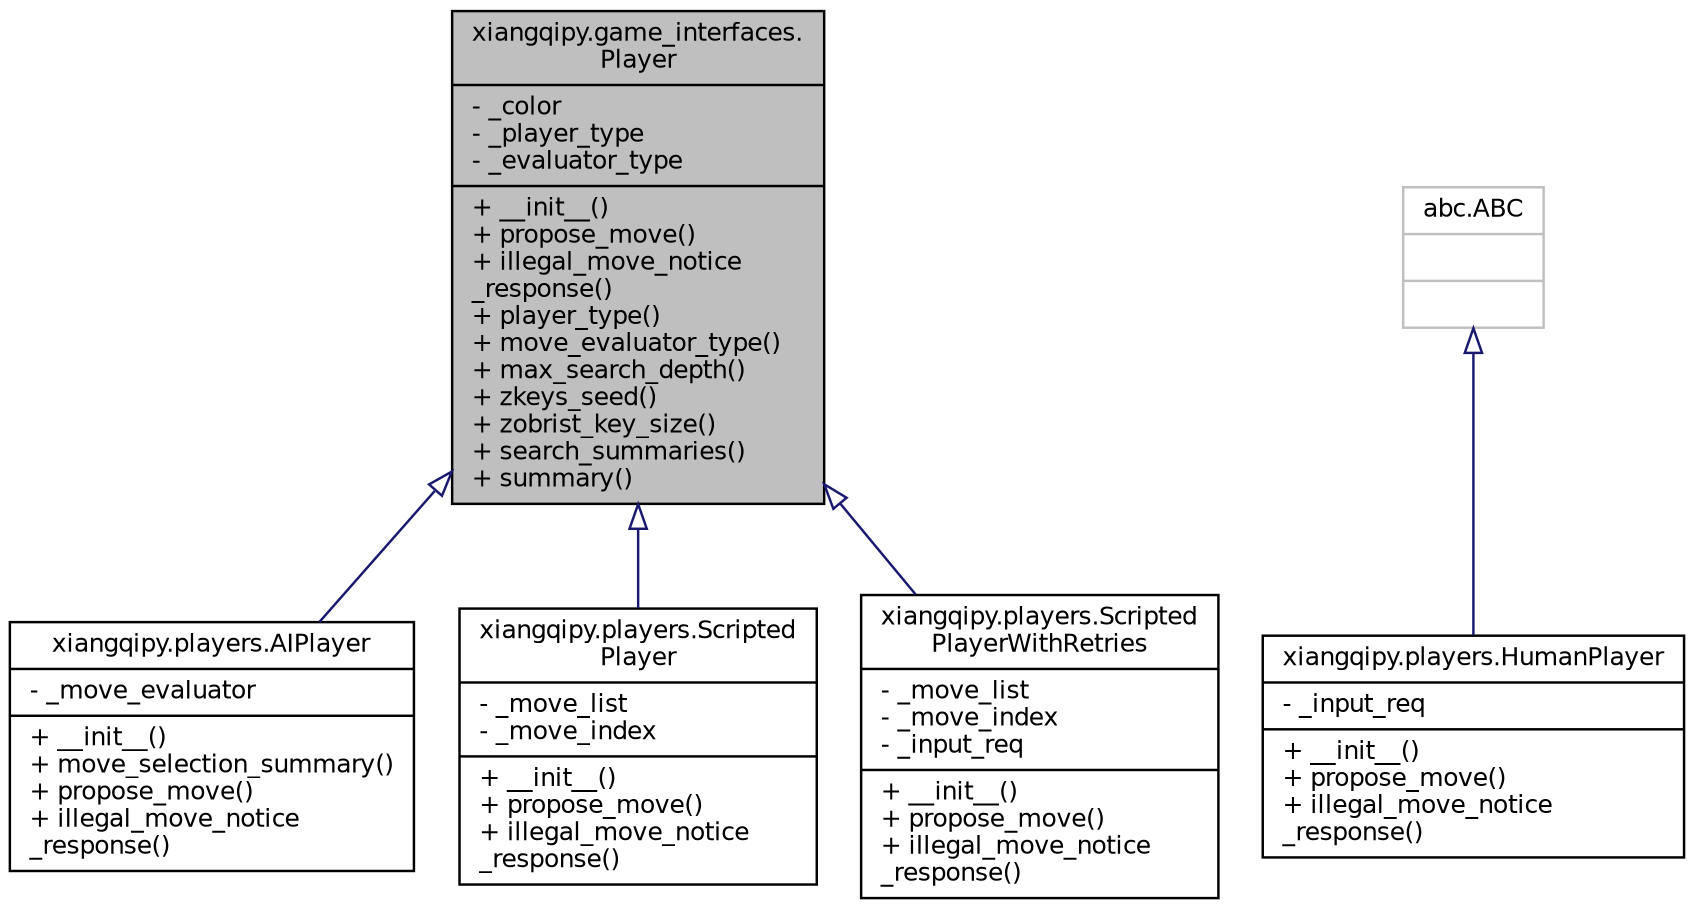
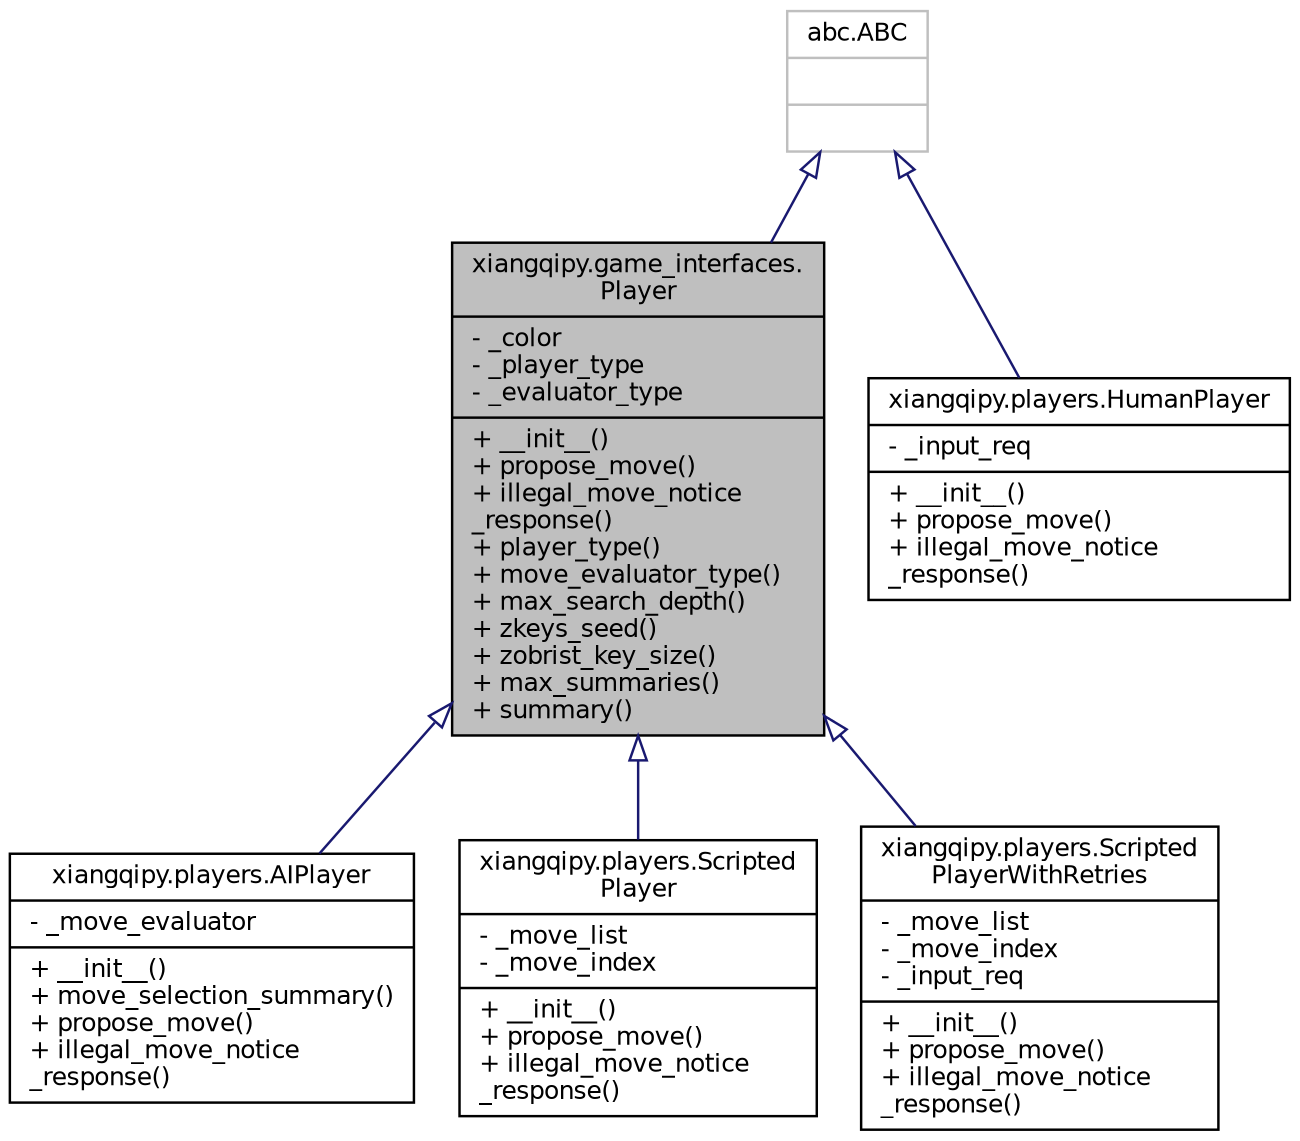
none -> (790, 208)
(610, 452) -> (596, 684)
